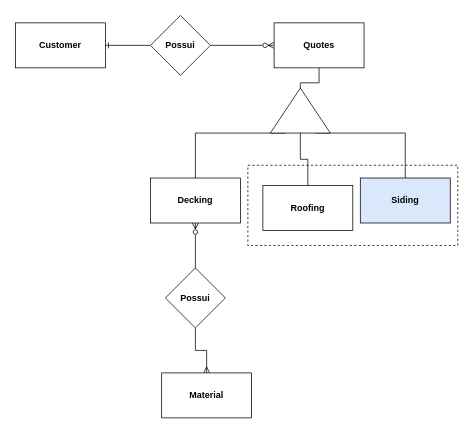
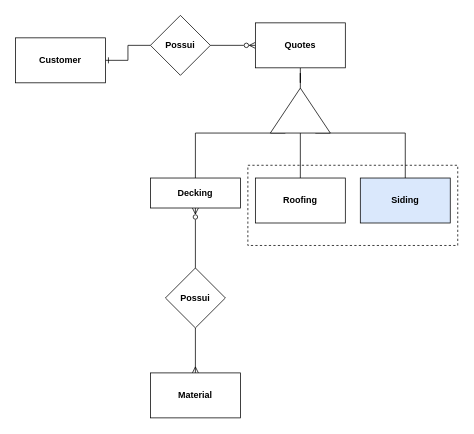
(60, 45) -> (60, 60)
(319, 45) -> (300, 45)
(195, 201) -> (195, 193)
(308, 208) -> (300, 201)
(207, 396) -> (195, 396)
